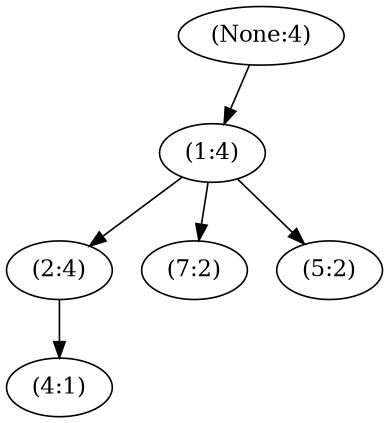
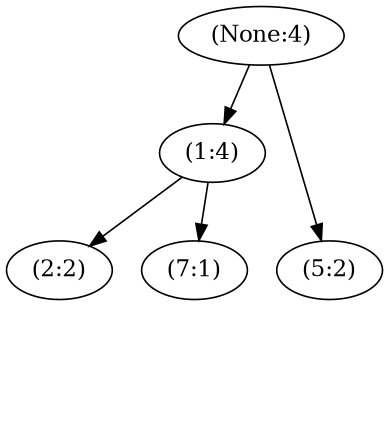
(265, 206) -> (293, 145)
(59, 270) -> (59, 270)
(195, 270) -> (195, 270)
(59, 387) -> none
